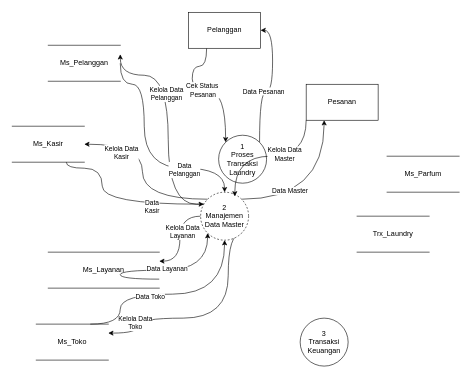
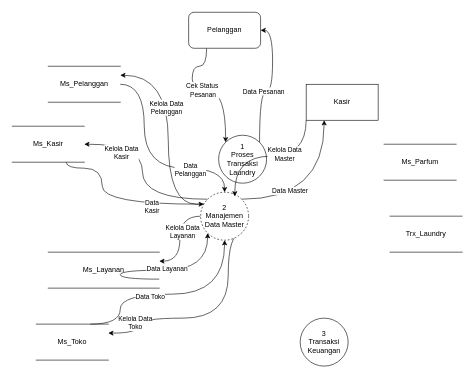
(225, 30) -> (225, 30)
(84, 63) -> (84, 84)
(342, 102) -> (342, 102)
(423, 174) -> (420, 162)
(393, 234) -> (426, 234)
